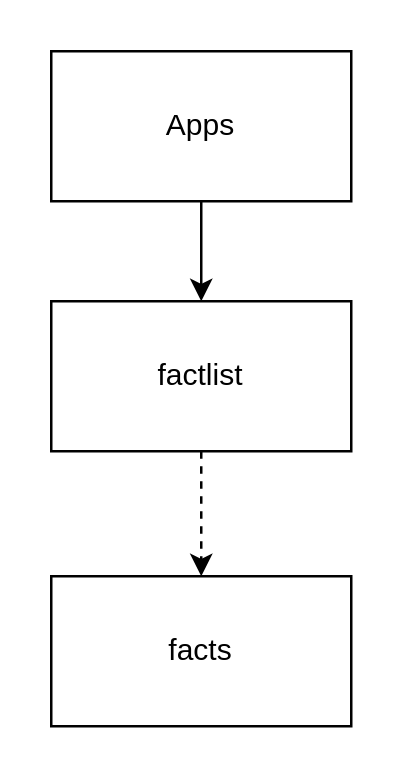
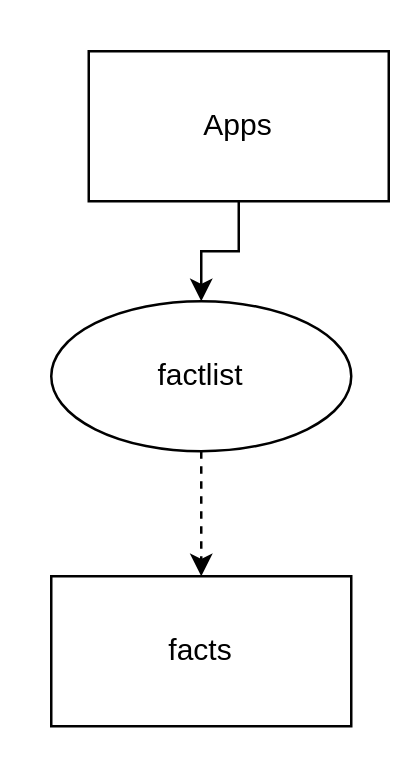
(201, 126) -> (239, 126)
(201, 376) -> (201, 376)
